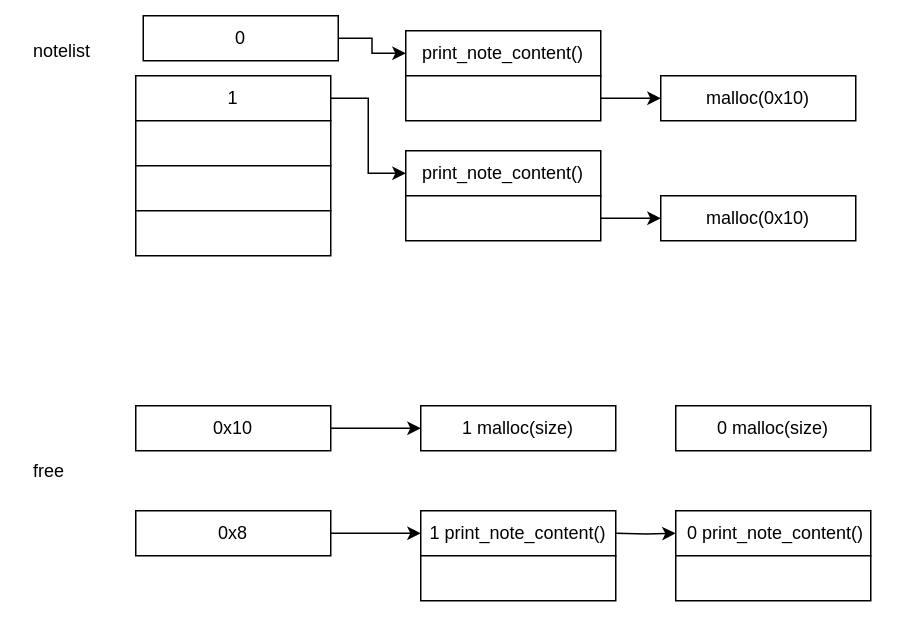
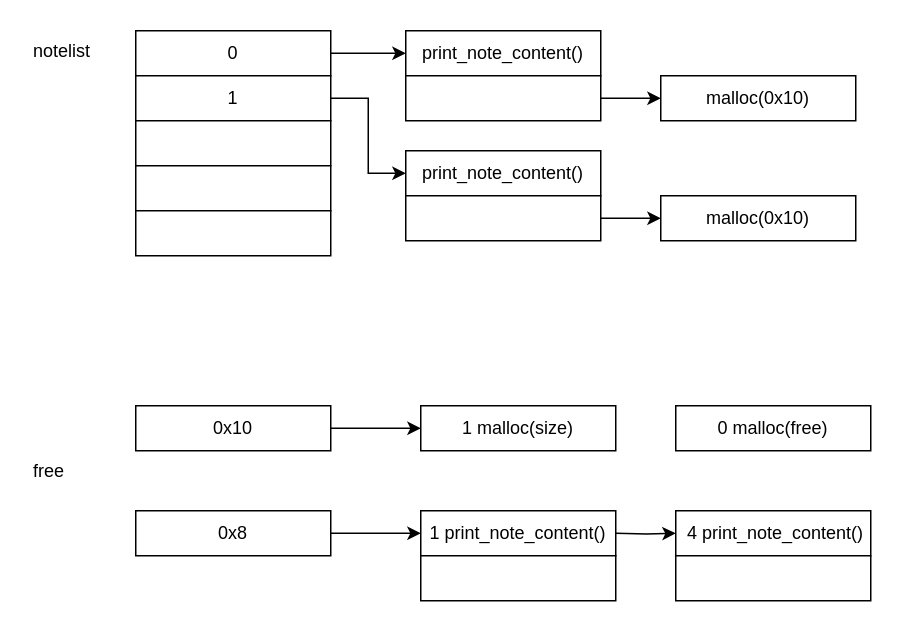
(241, 38) -> (233, 53)
(773, 428) -> (773, 428)
(773, 533) -> (773, 533)
